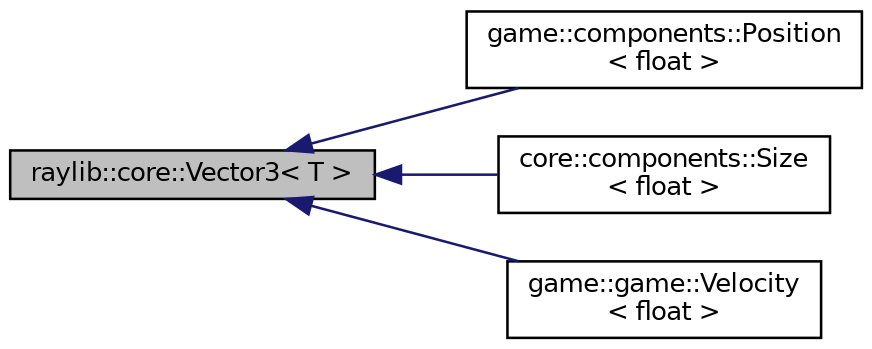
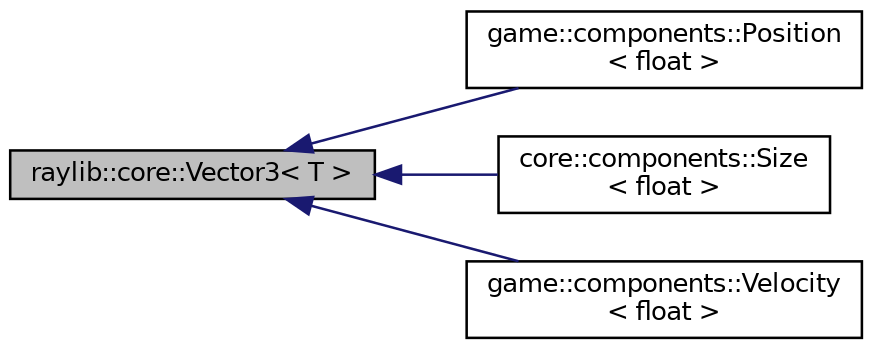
(664, 300) -> (664, 300)
